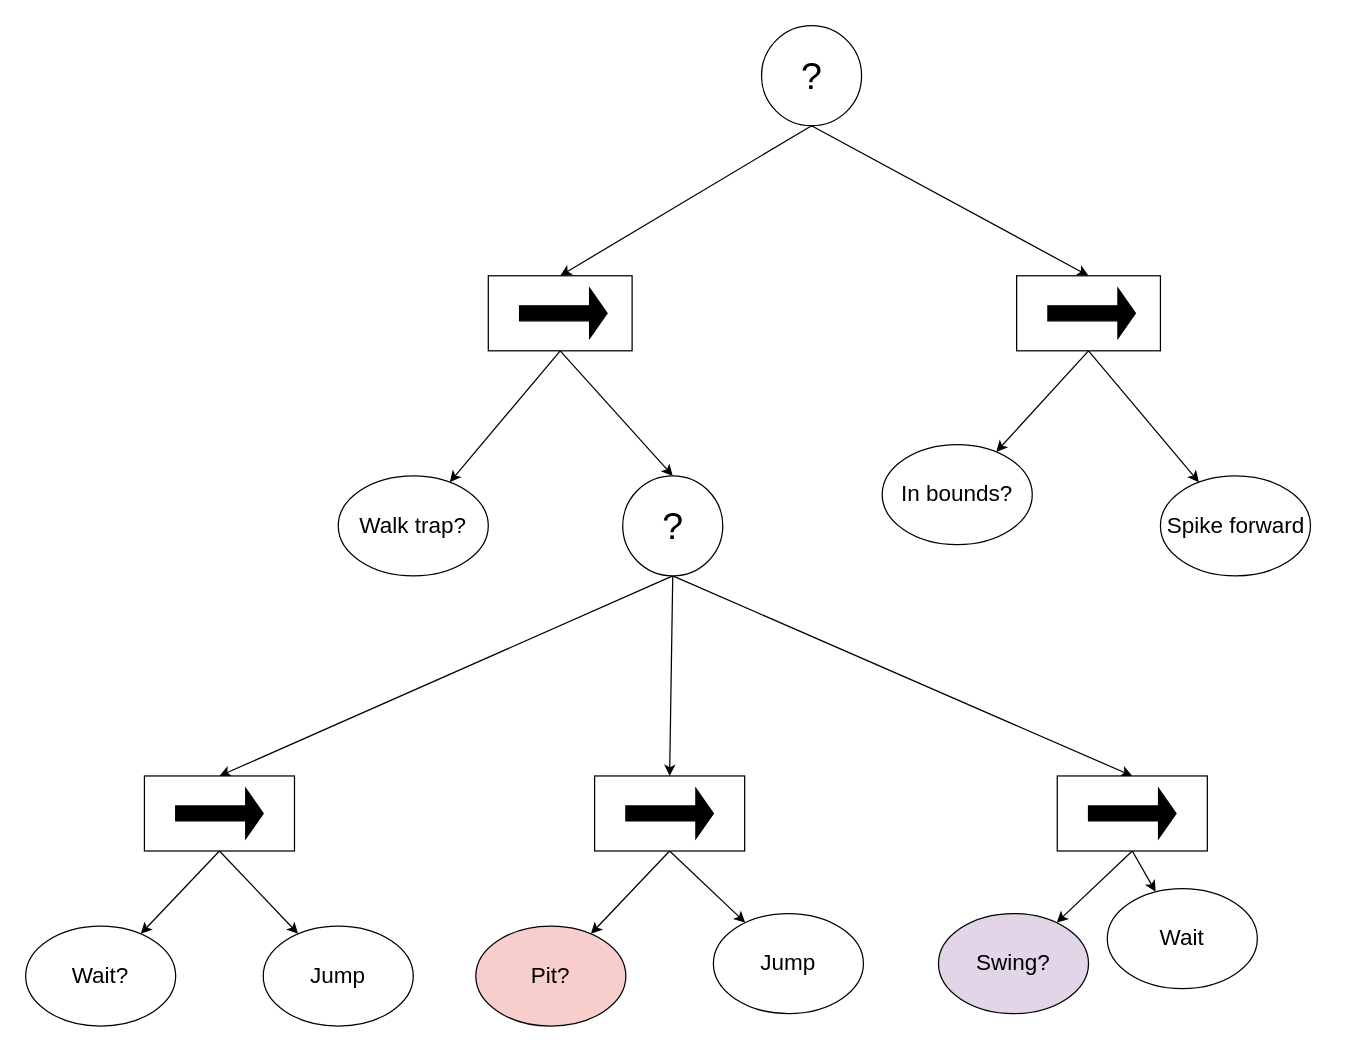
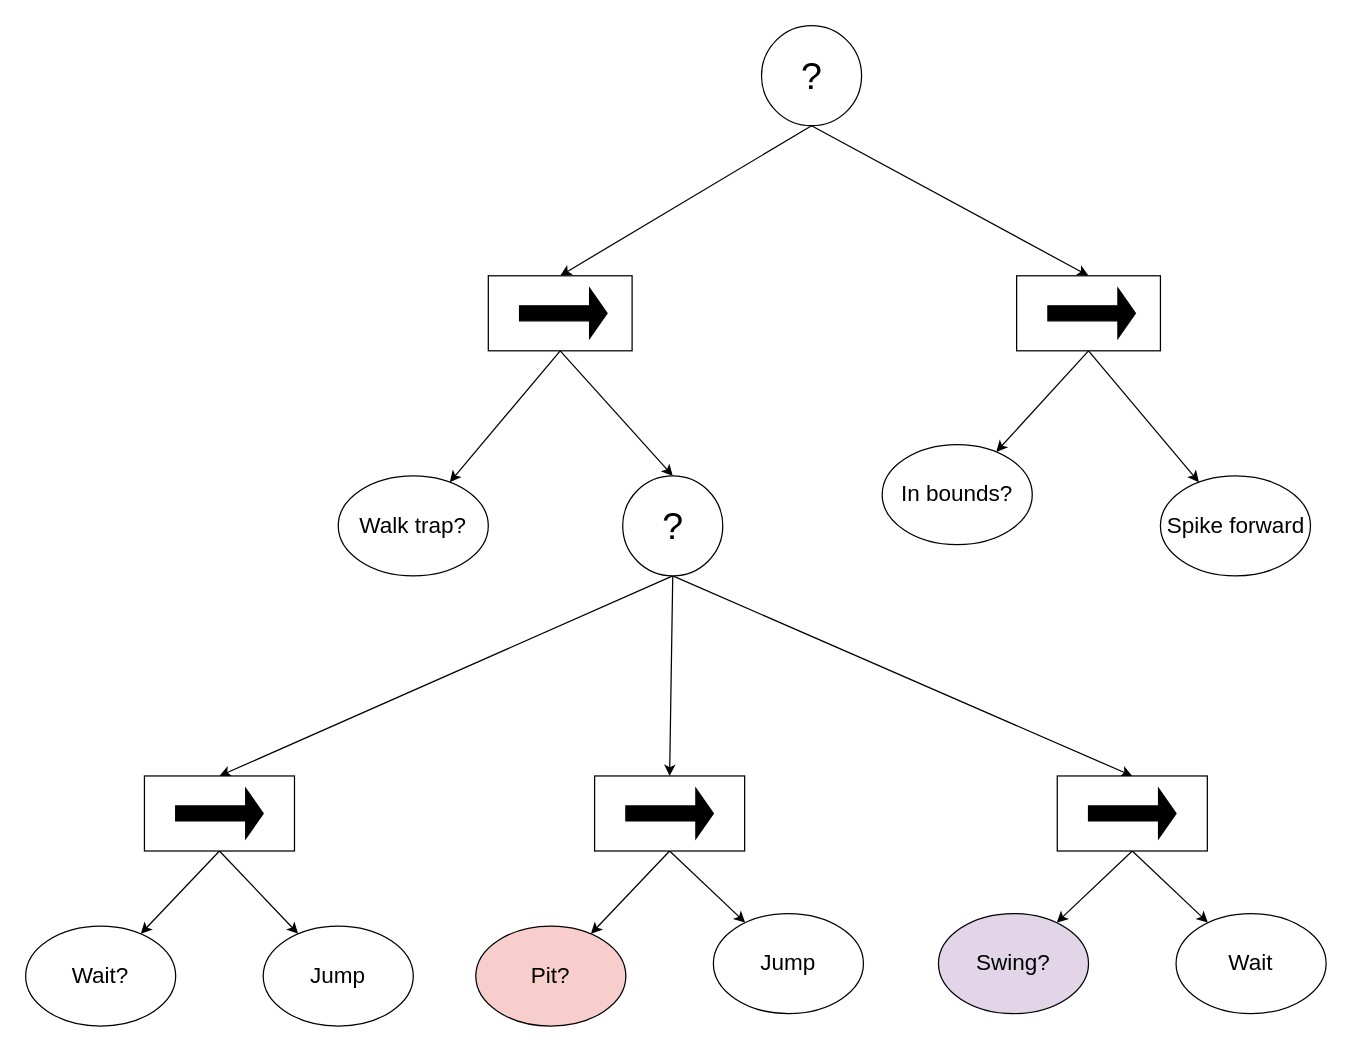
(1182, 938) -> (1251, 963)
